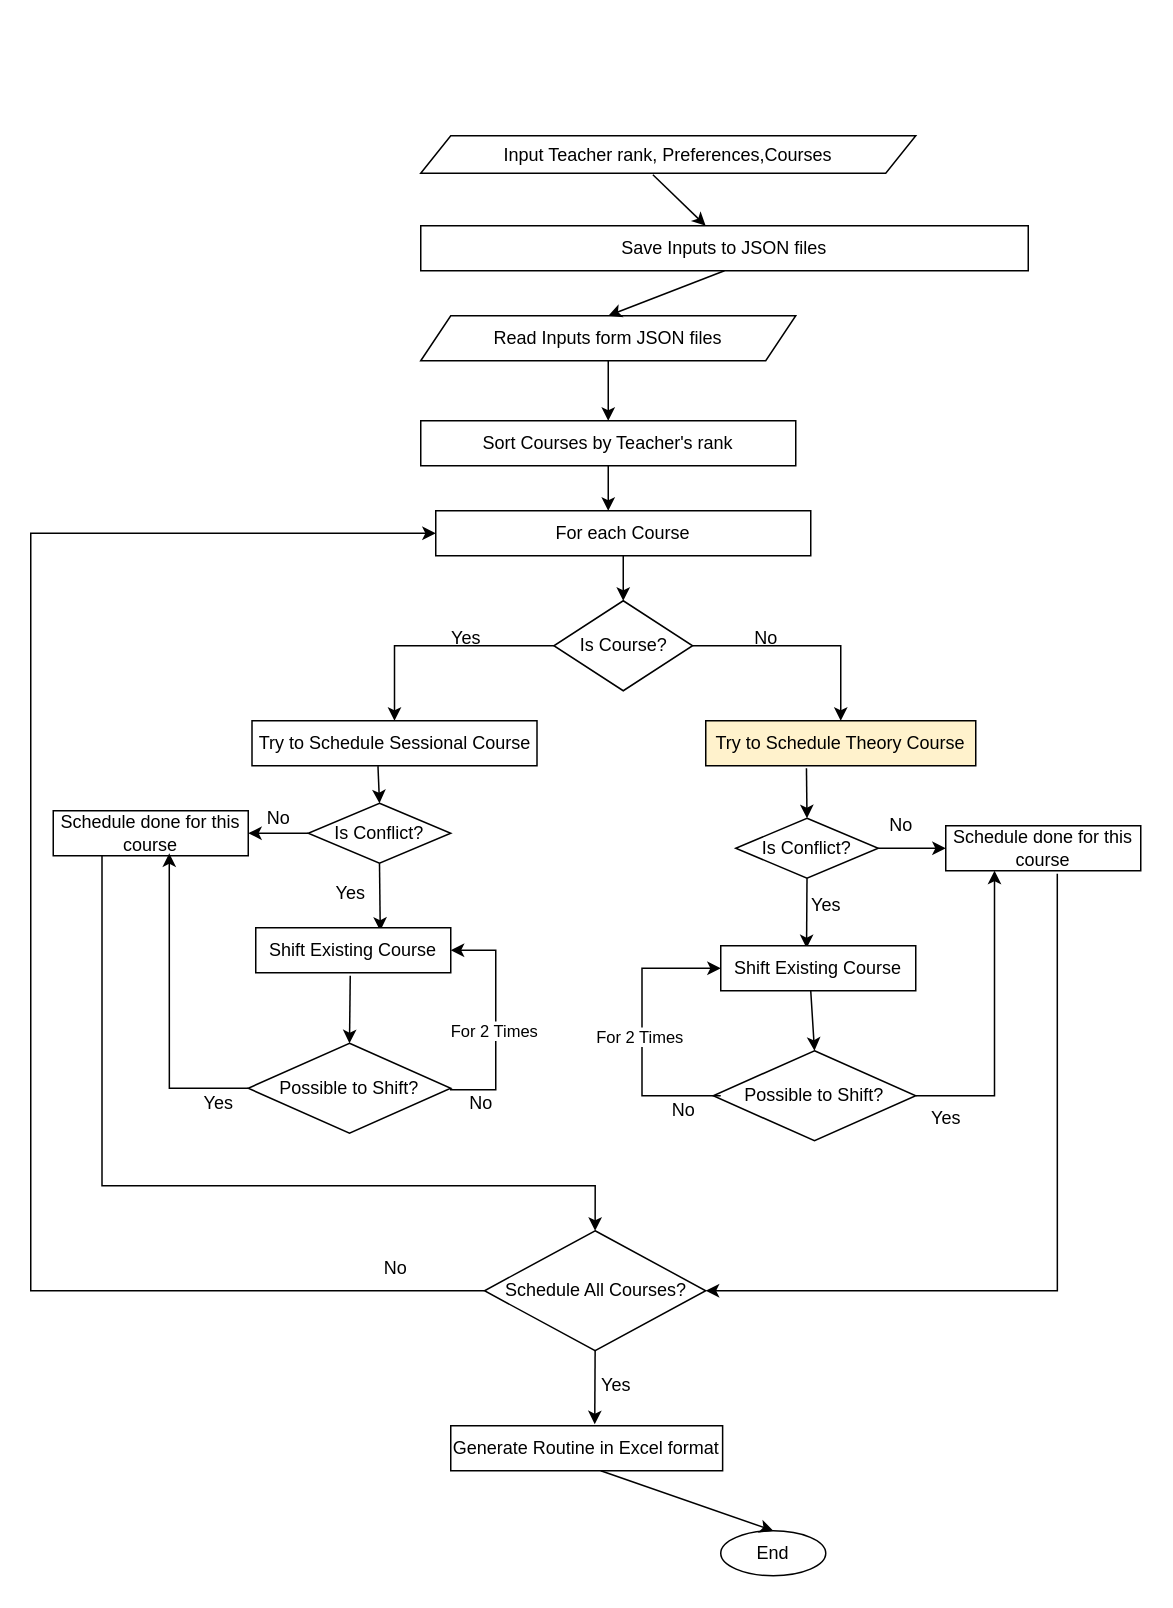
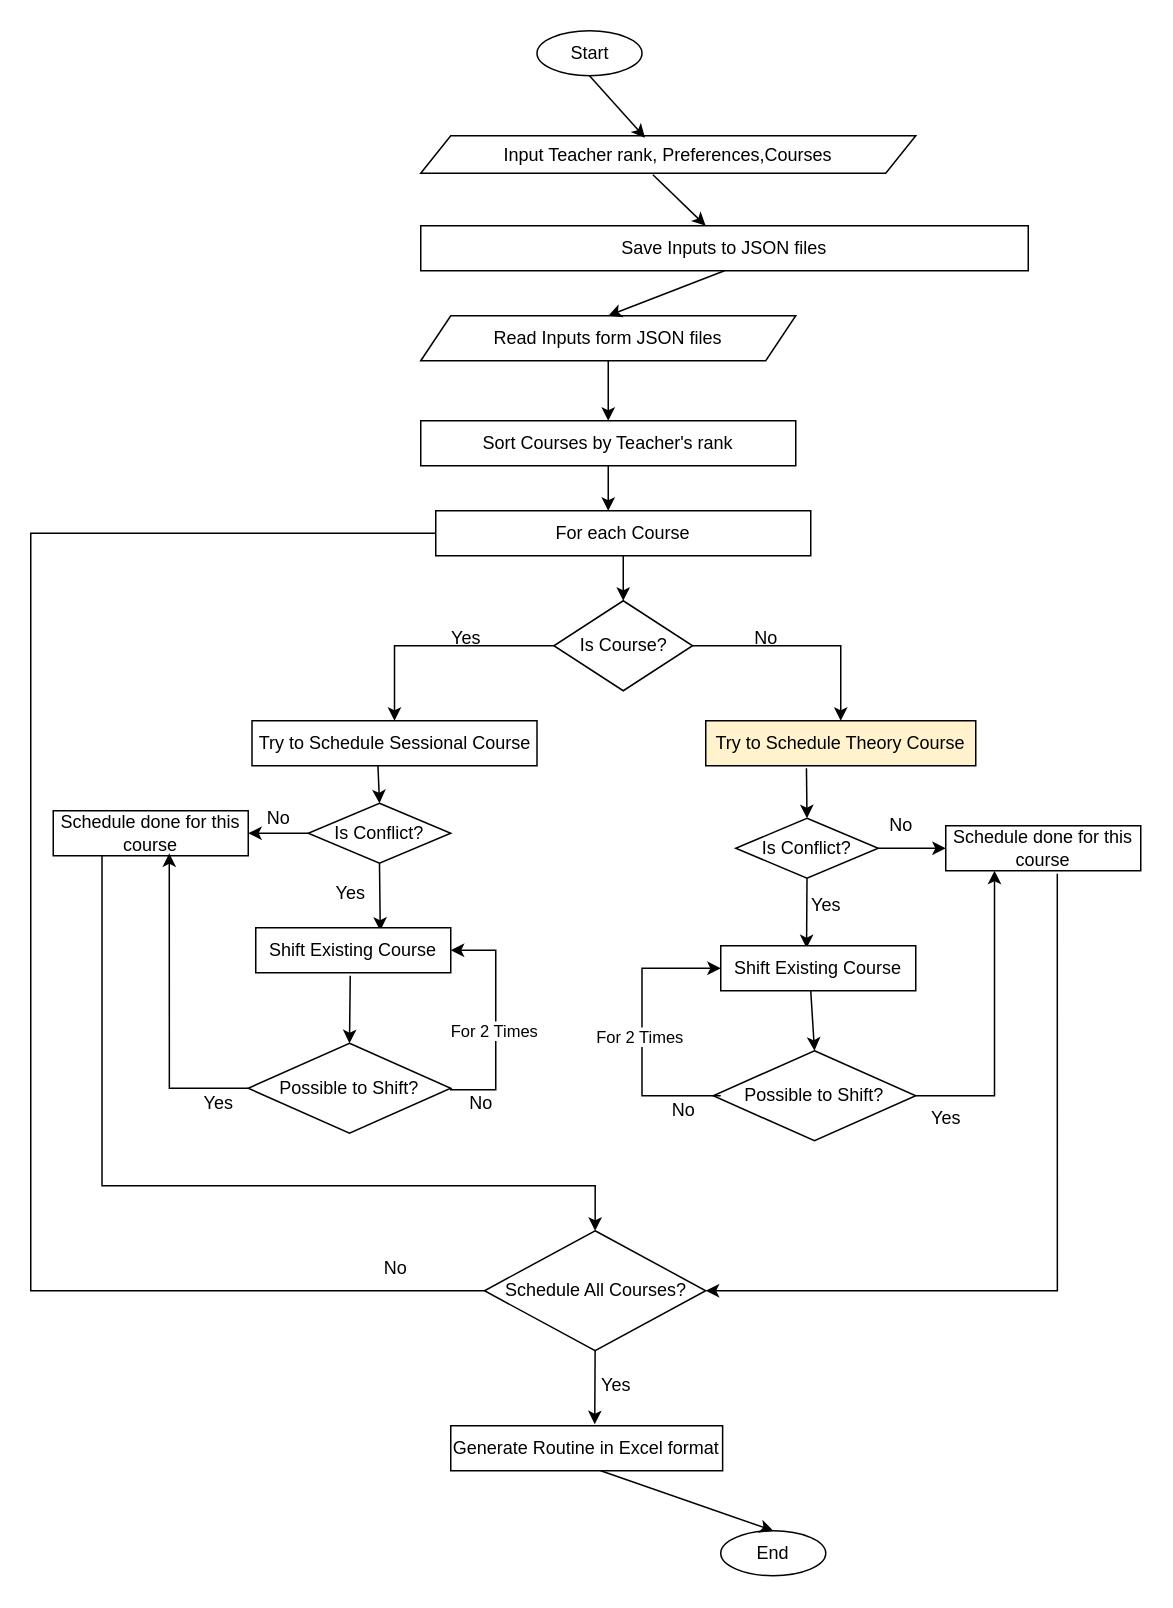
none -> (590, 53)
none -> (614, 103)
(424, 533) -> (428, 533)
